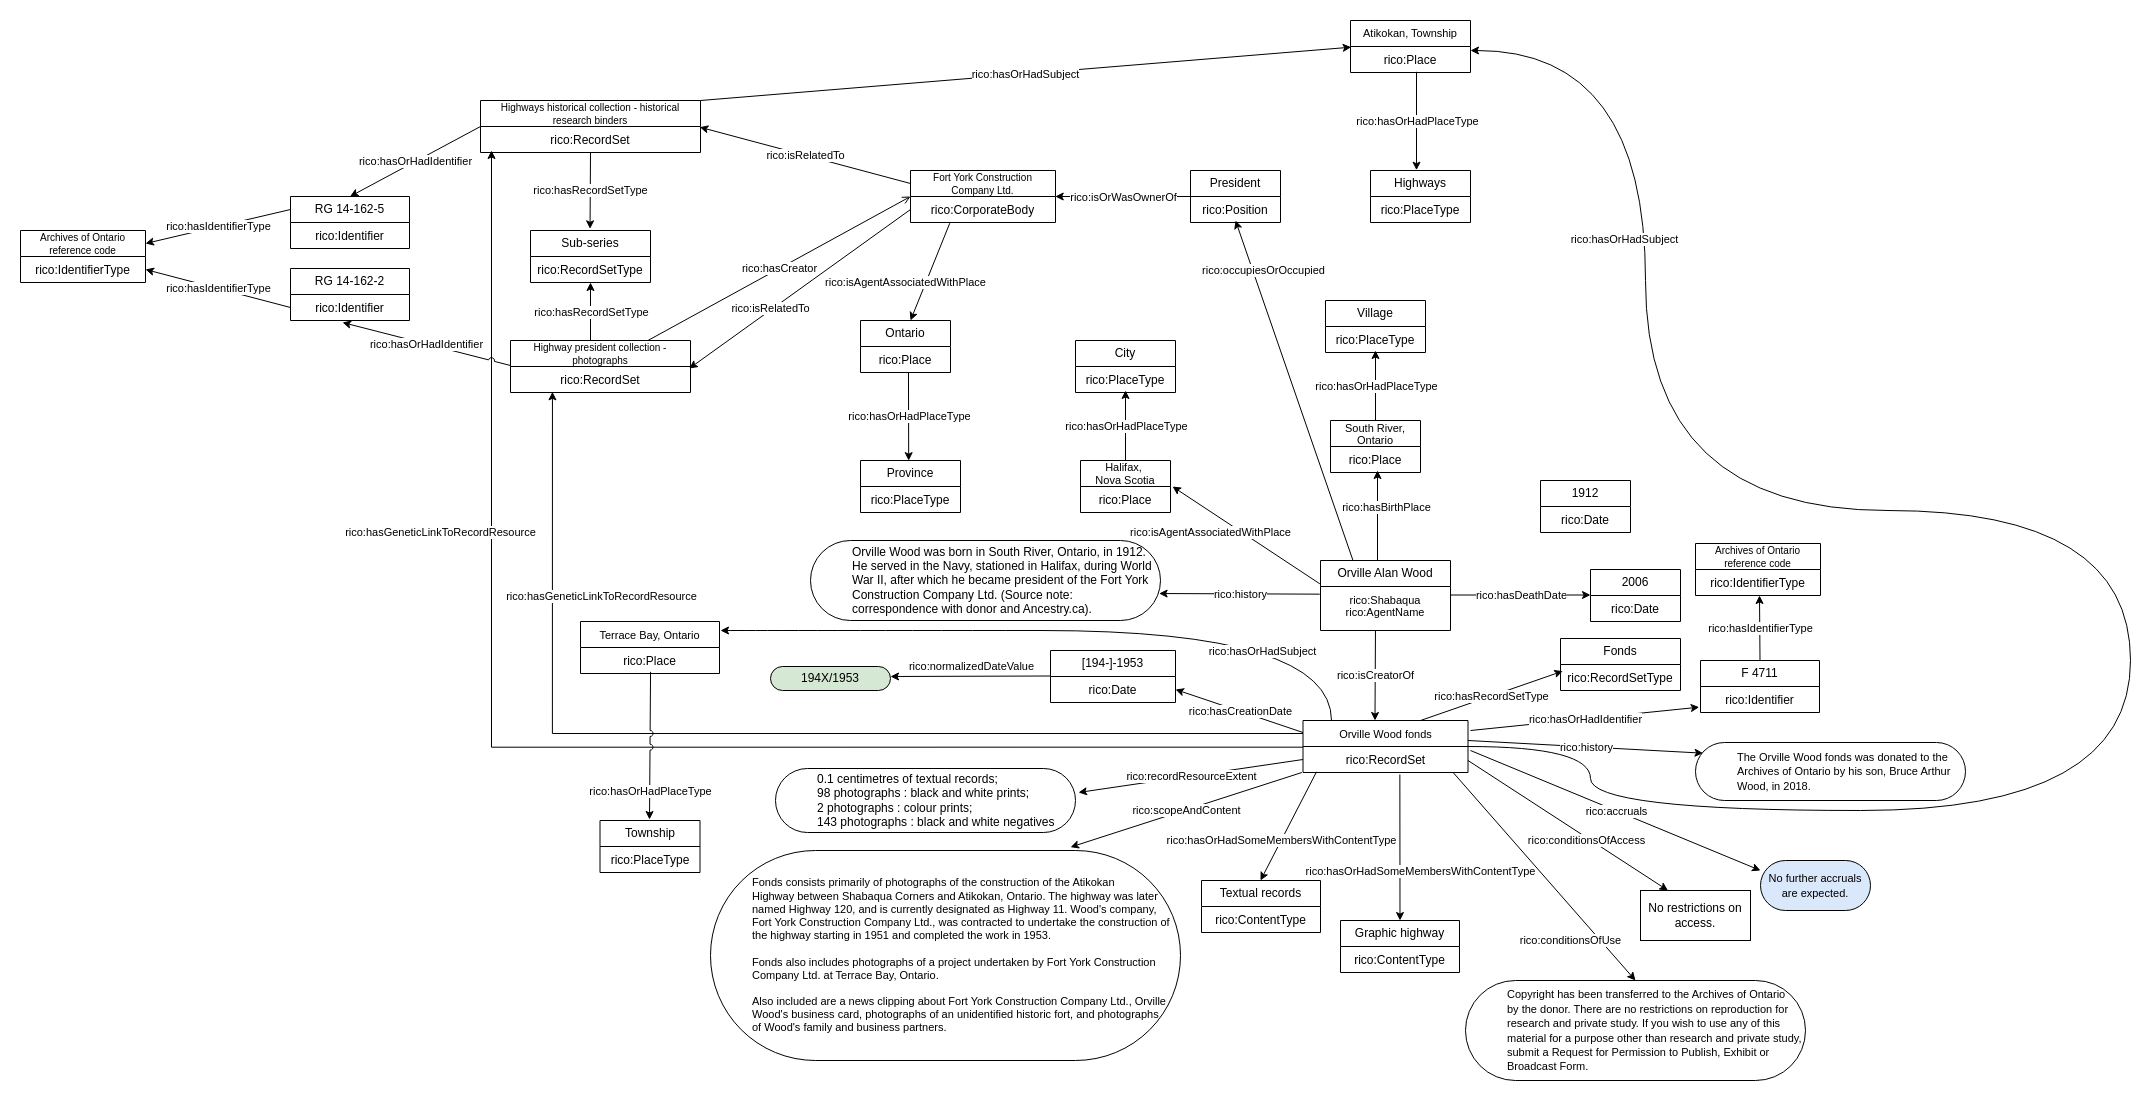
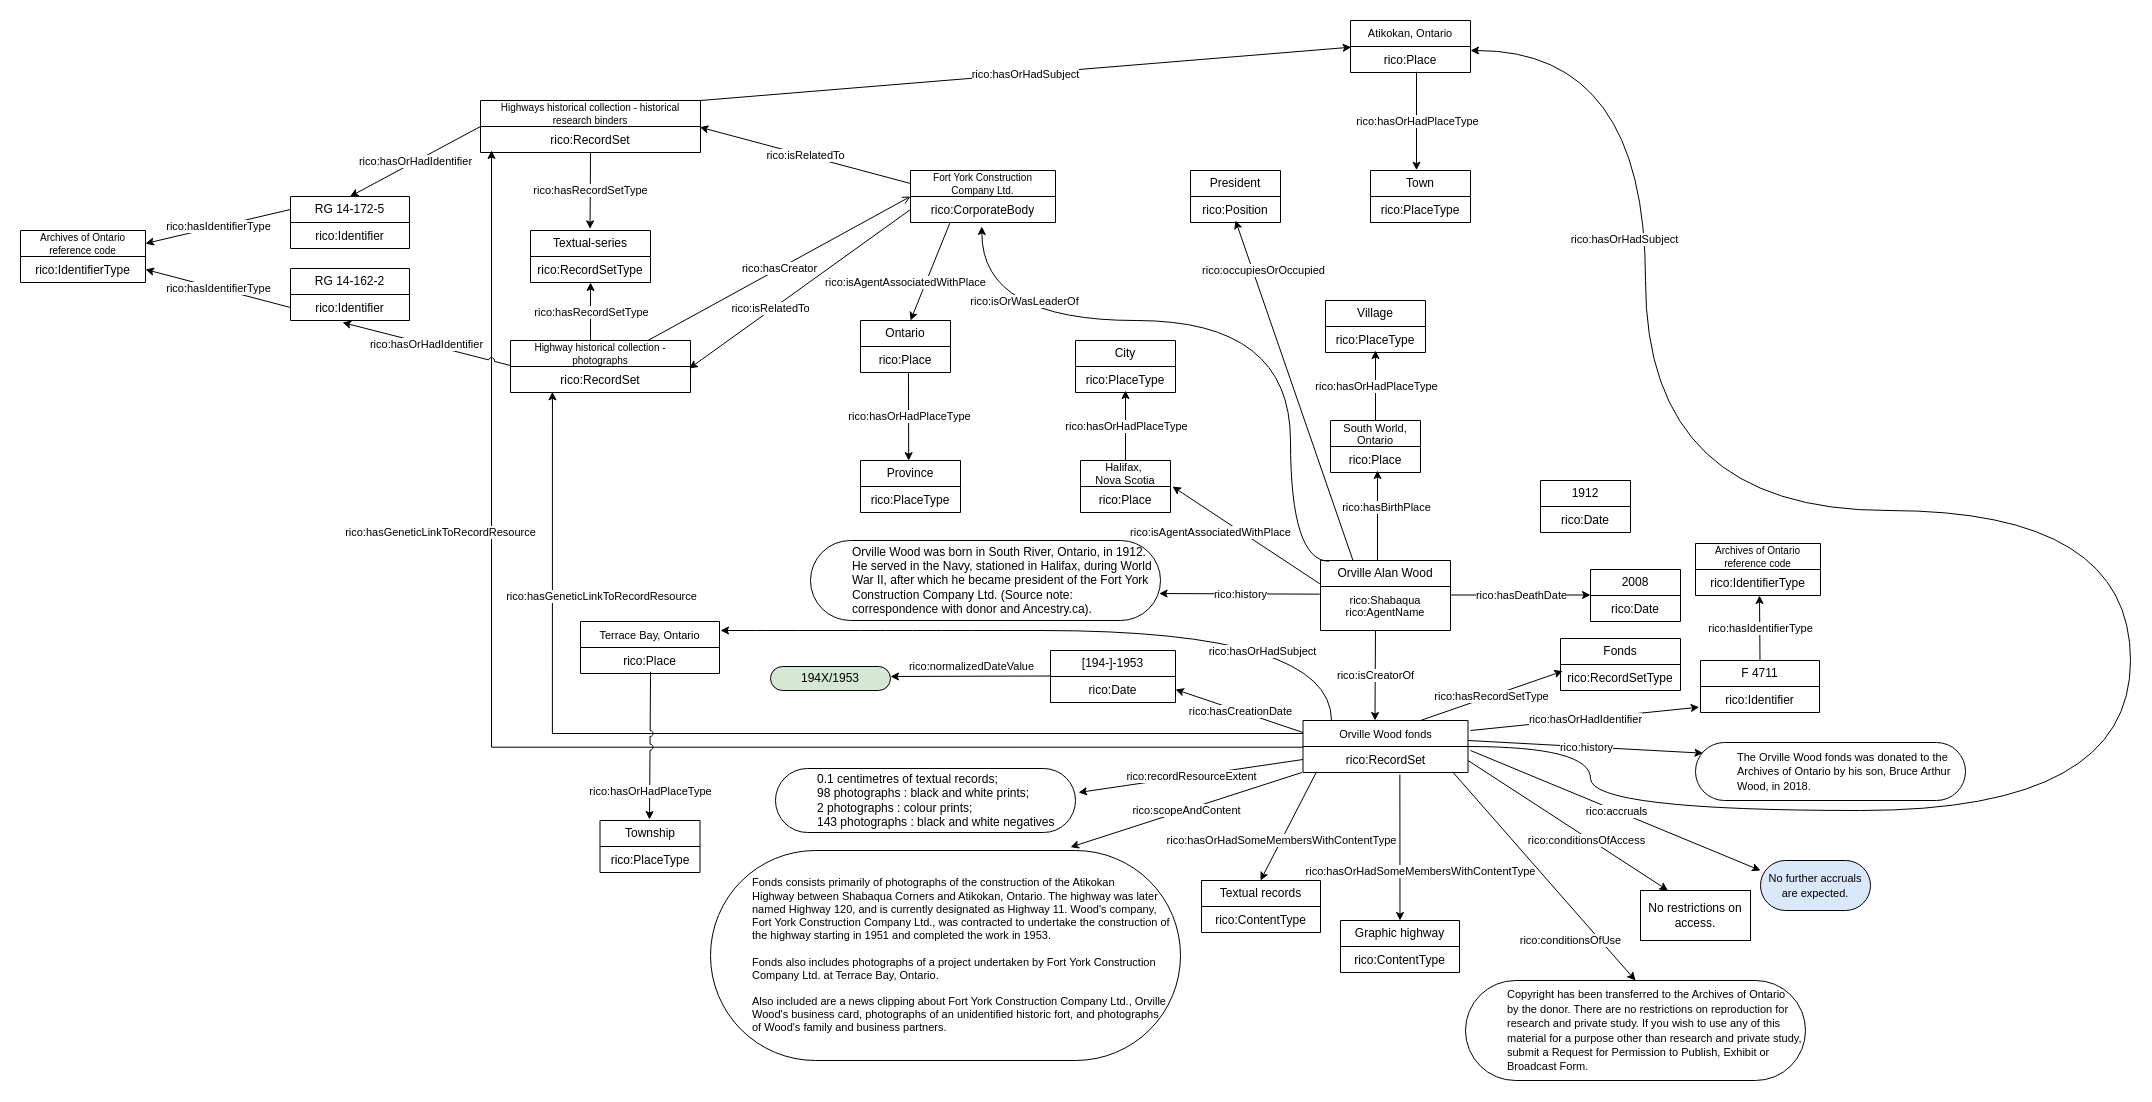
(1411, 34) -> (1411, 34)
(1421, 184) -> (1421, 184)
(1125, 197) -> none
(350, 210) -> (350, 210)
(591, 244) -> (591, 244)
none -> (1210, 330)
(601, 354) -> (601, 354)
(1376, 434) -> (1376, 434)
(1636, 583) -> (1636, 583)
